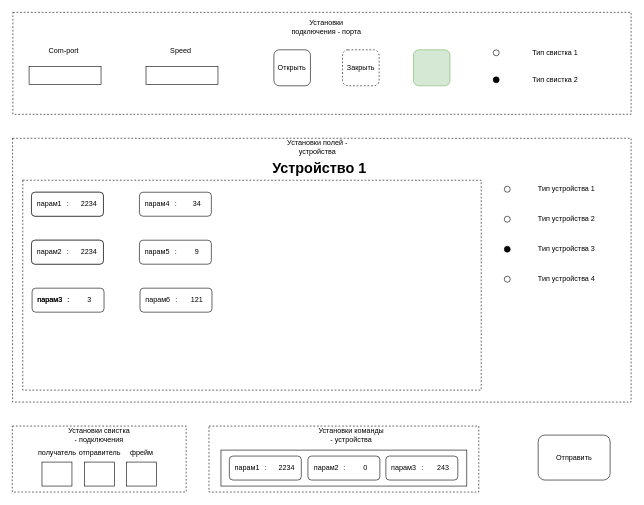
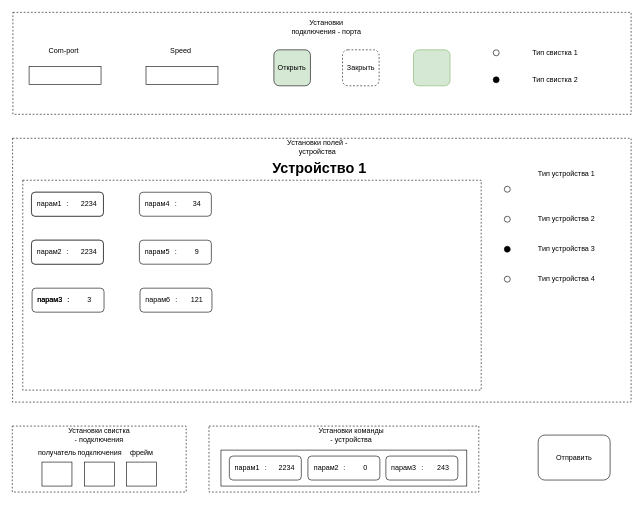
(292, 68) -> (292, 68)
(567, 189) -> (567, 174)
(100, 453) -> (100, 453)
